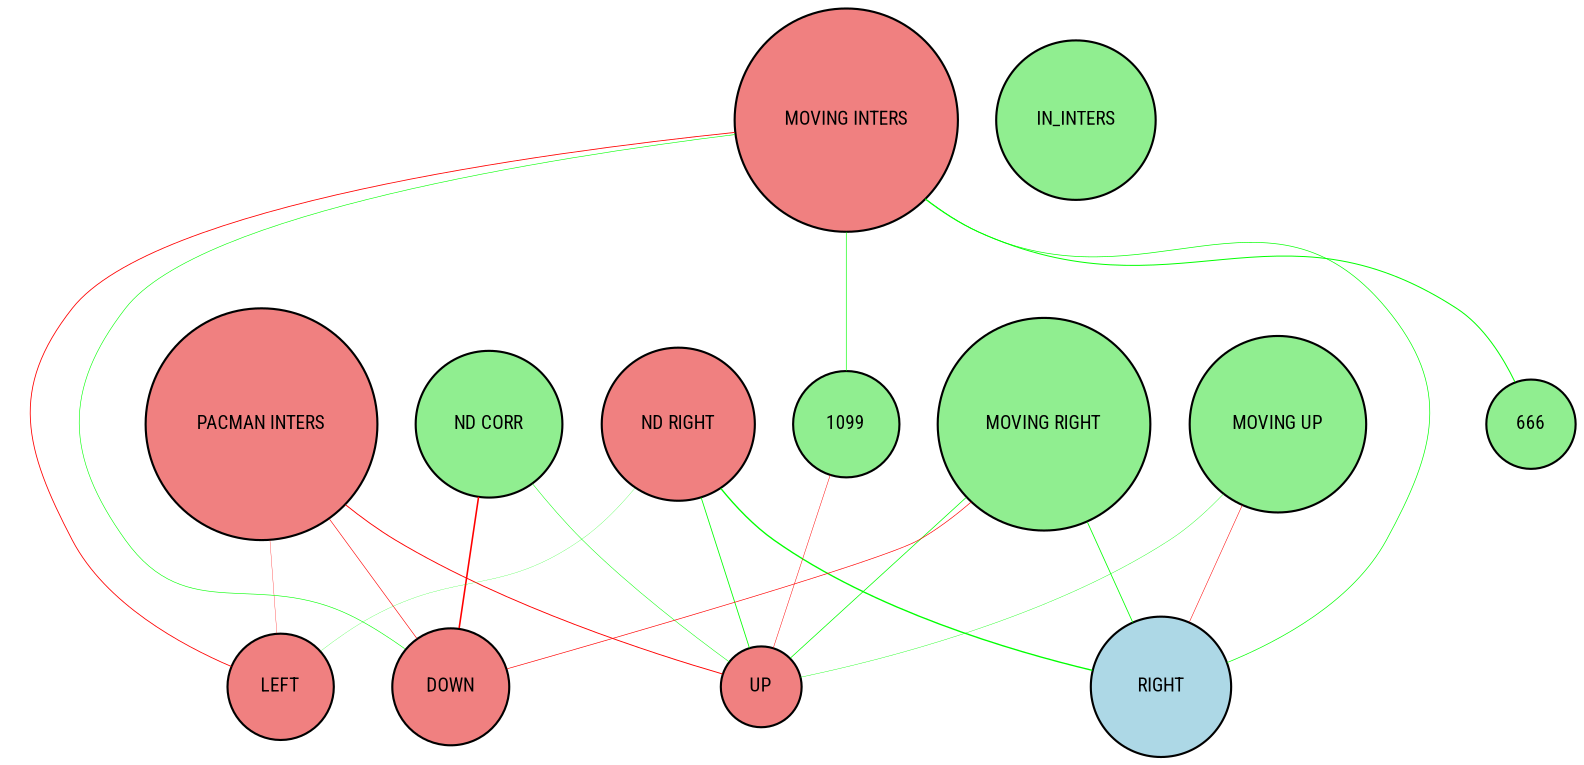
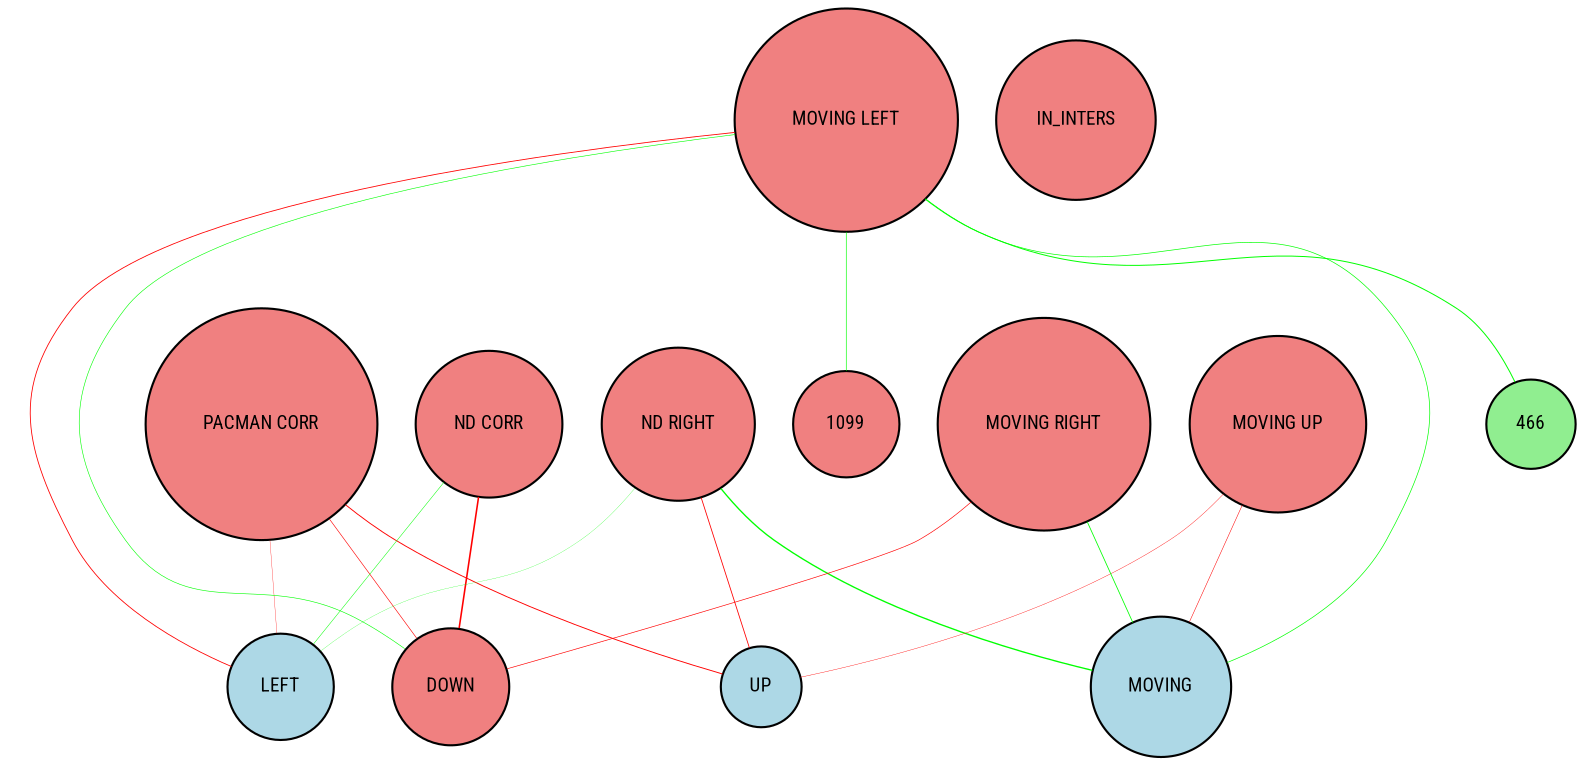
(846, 120) -> (846, 120)
(1076, 120) -> (1076, 120)
(262, 424) -> (262, 424)
(489, 424) -> (489, 424)
(846, 424) -> (846, 424)
(1044, 424) -> (1044, 424)
(1278, 424) -> (1278, 424)
(1531, 424) -> (1531, 424)
(807, 544) -> none
(725, 573) -> (725, 573)
(878, 578) -> none
(625, 579) -> (379, 563)
(1024, 612) -> (1024, 612)
(281, 687) -> (281, 687)
(761, 687) -> (761, 687)
(1161, 687) -> (1161, 687)
